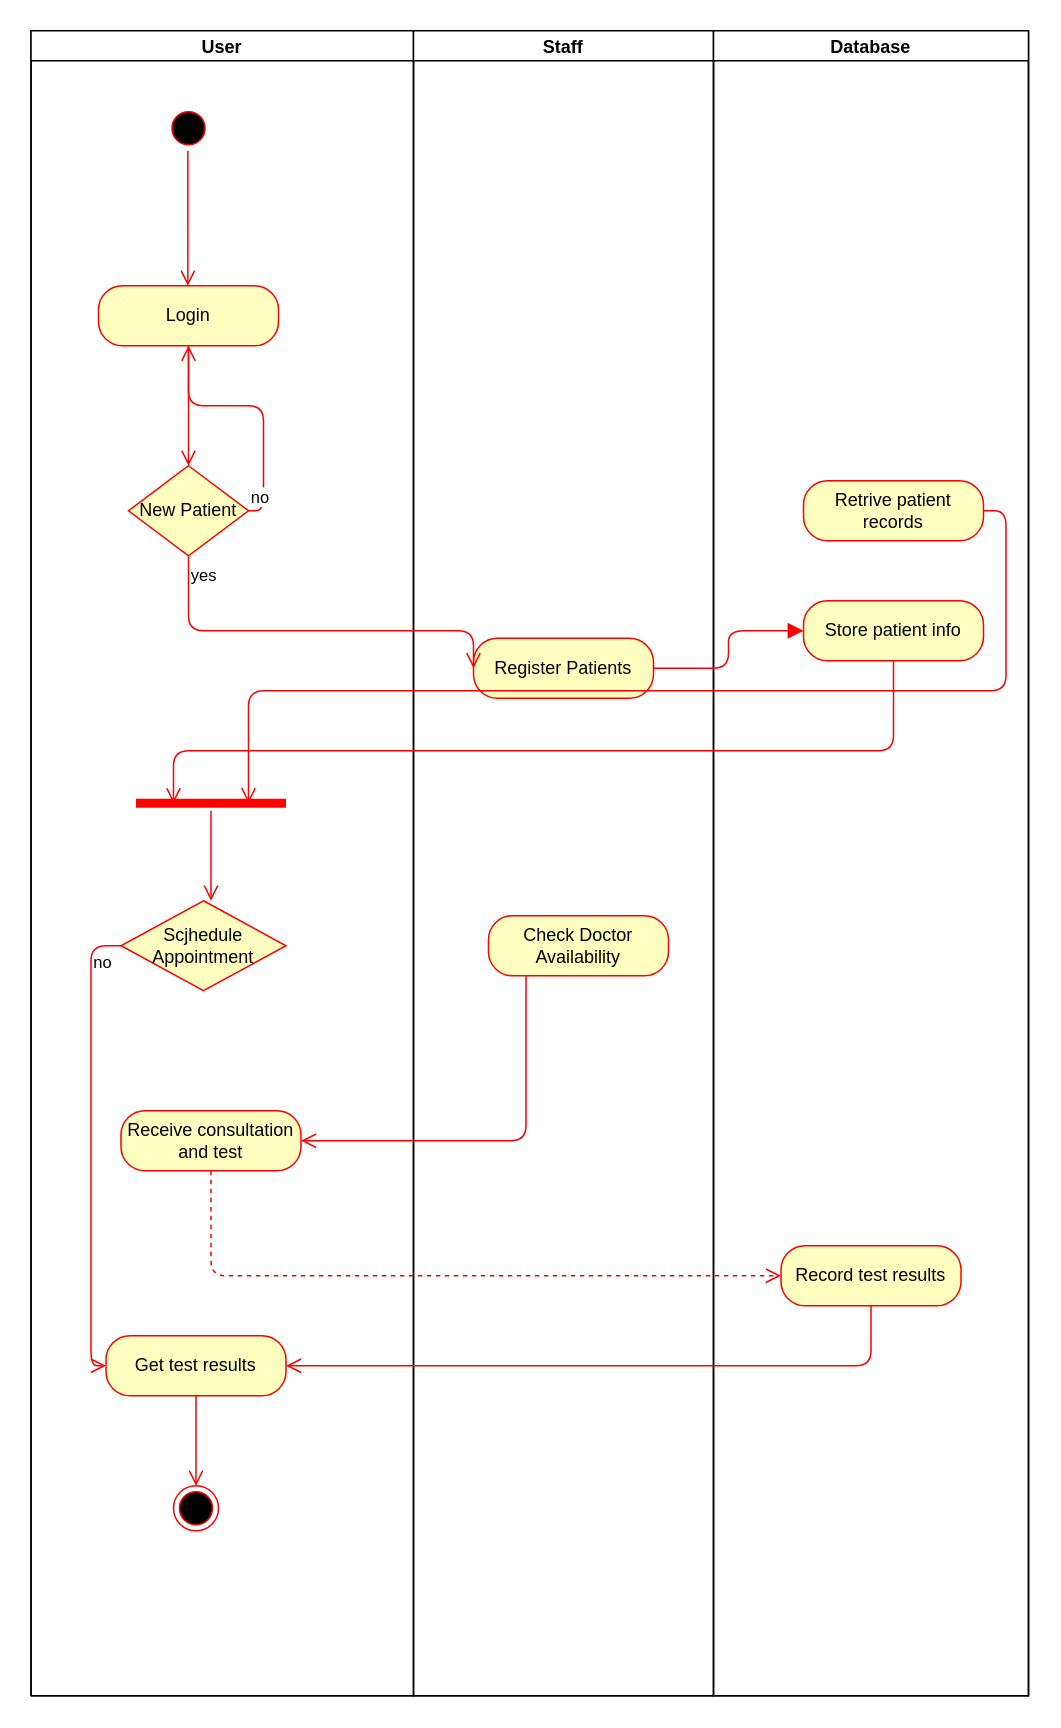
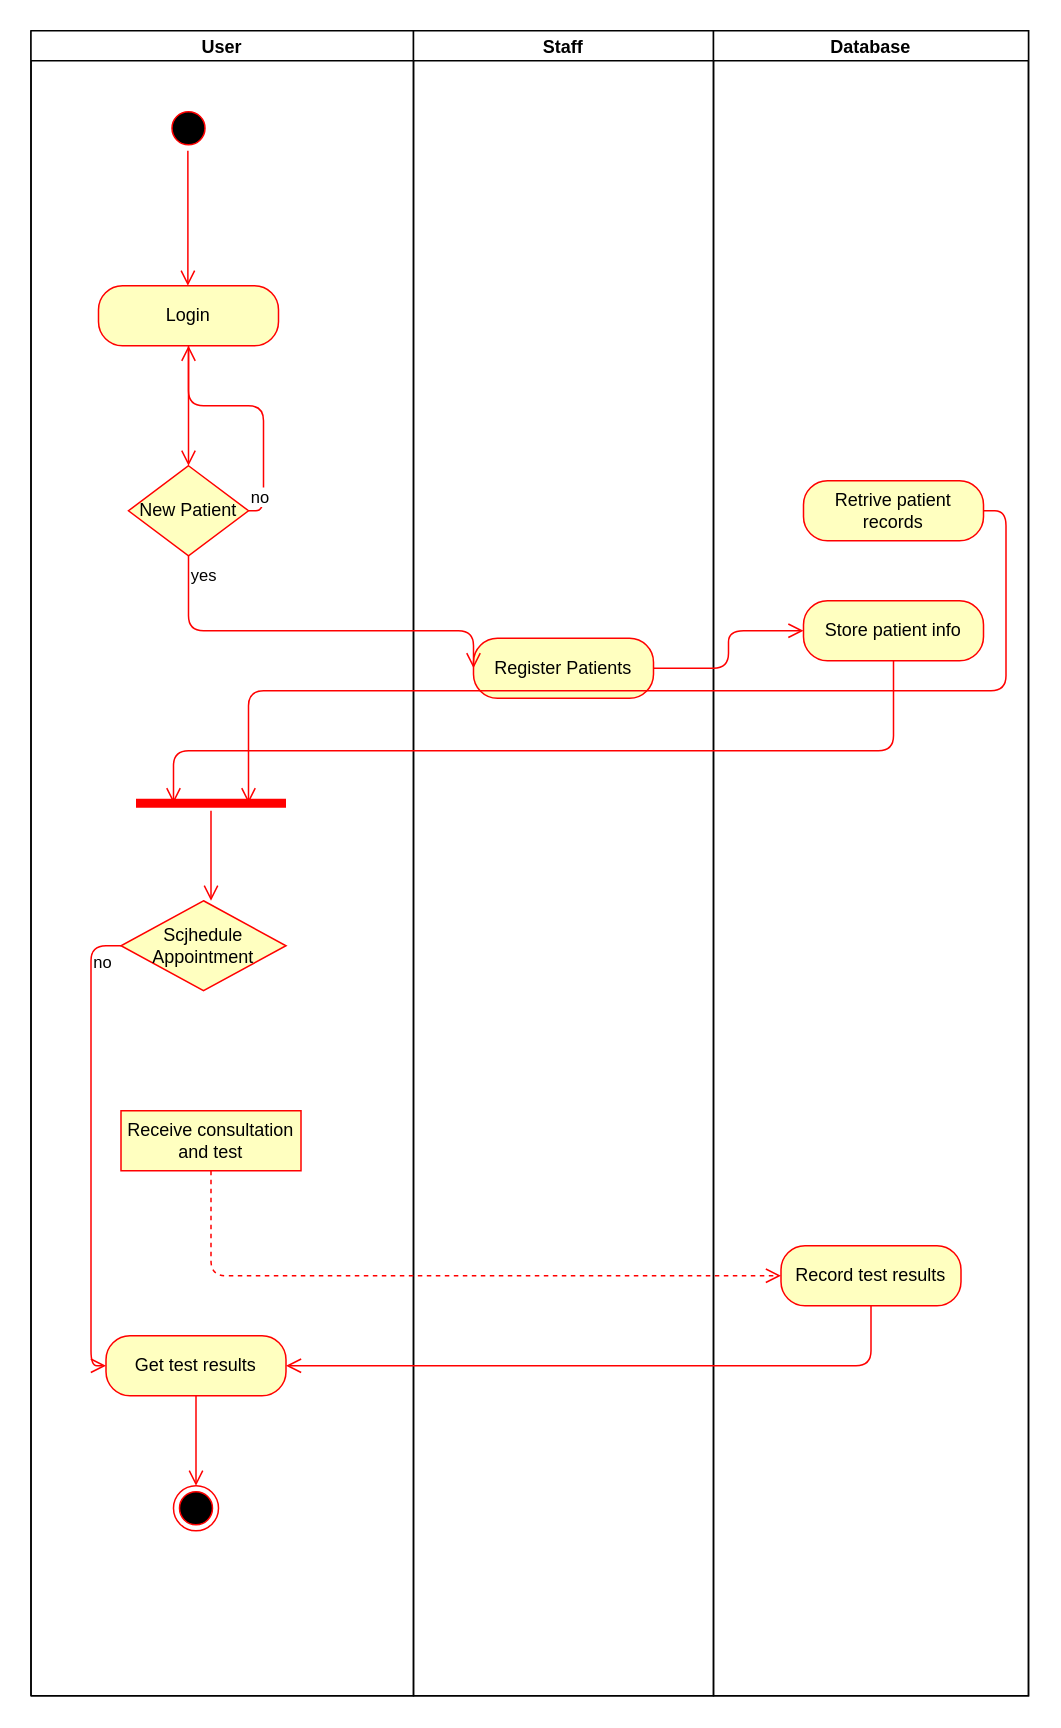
(787, 631) -> (792, 631)
(578, 946) -> none
(211, 1141) -> (211, 1141)
(493, 1141) -> none
